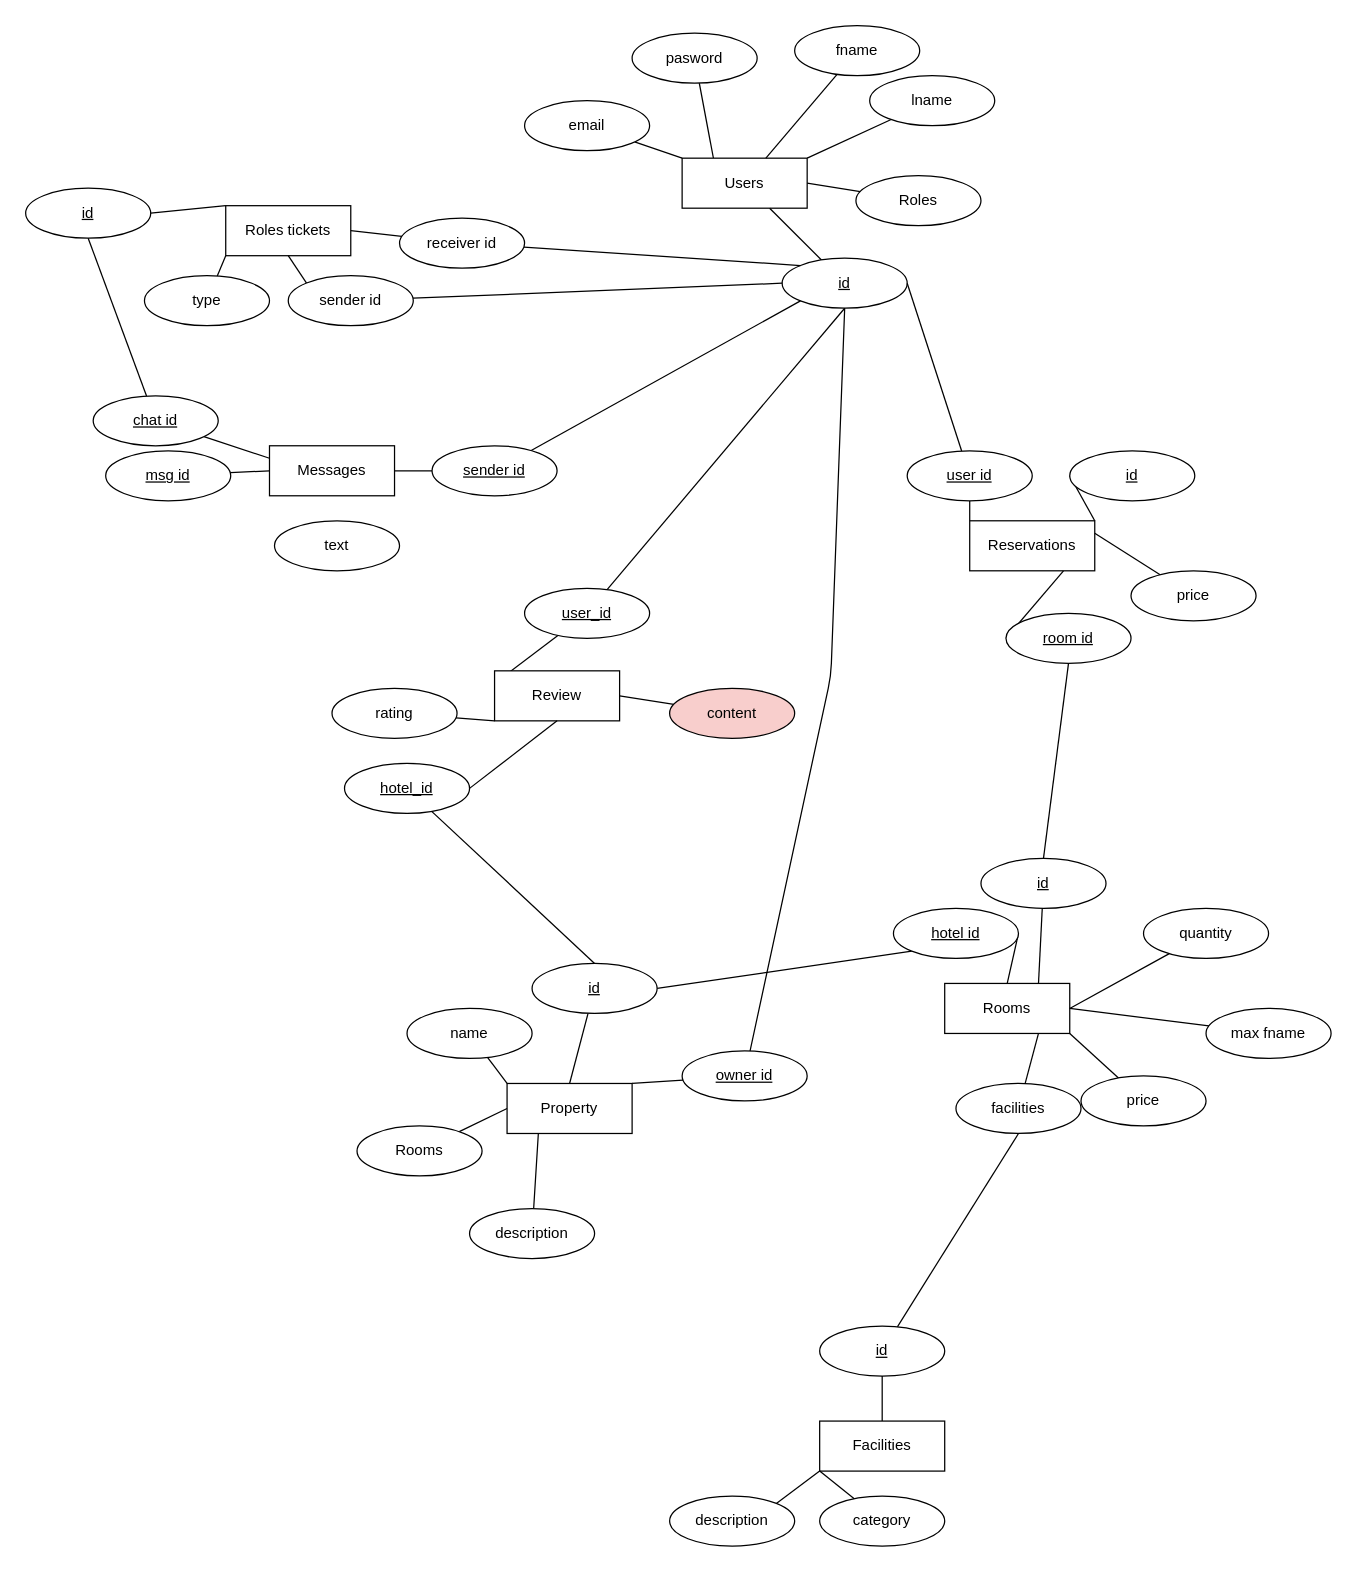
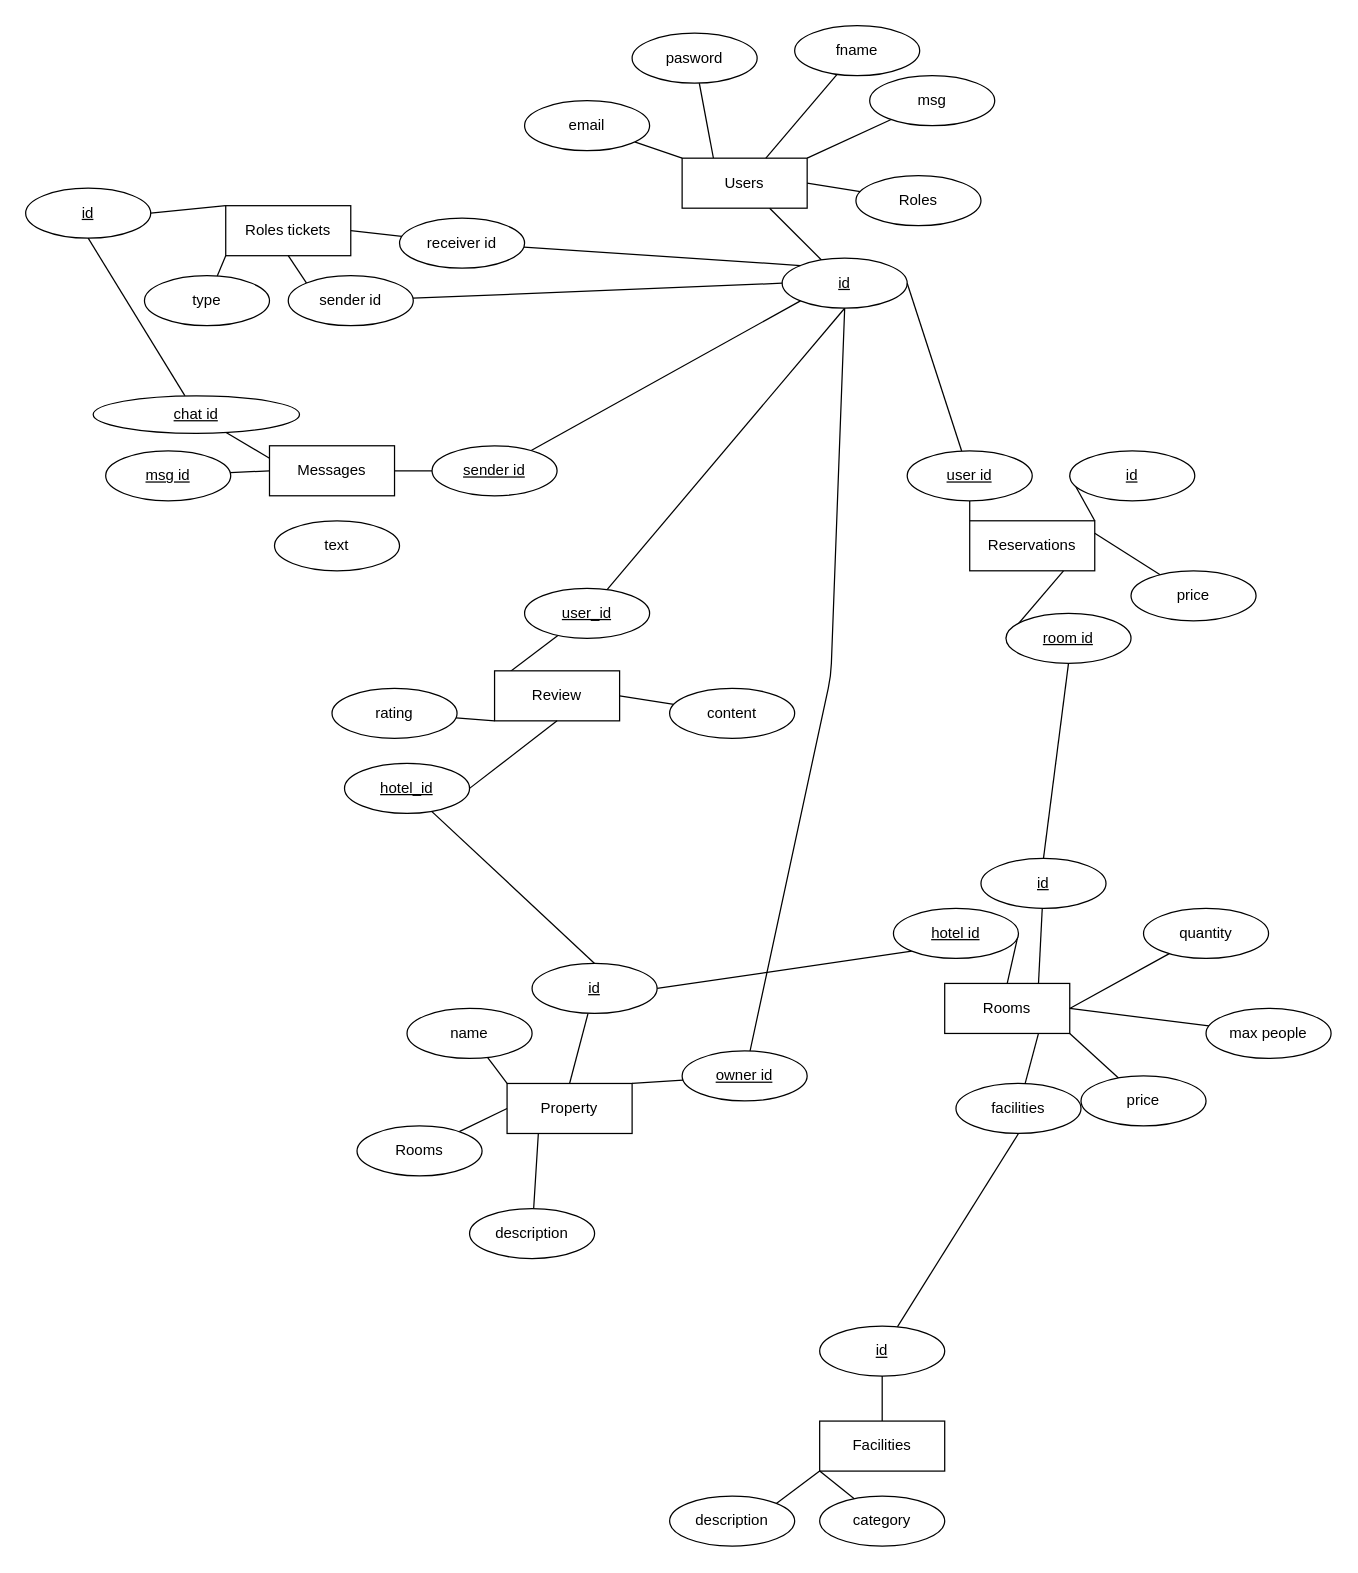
(932, 101) -> (932, 101)
(156, 421) -> (196, 414)
(732, 713) -> (732, 713)
(1268, 1033) -> (1268, 1033)
